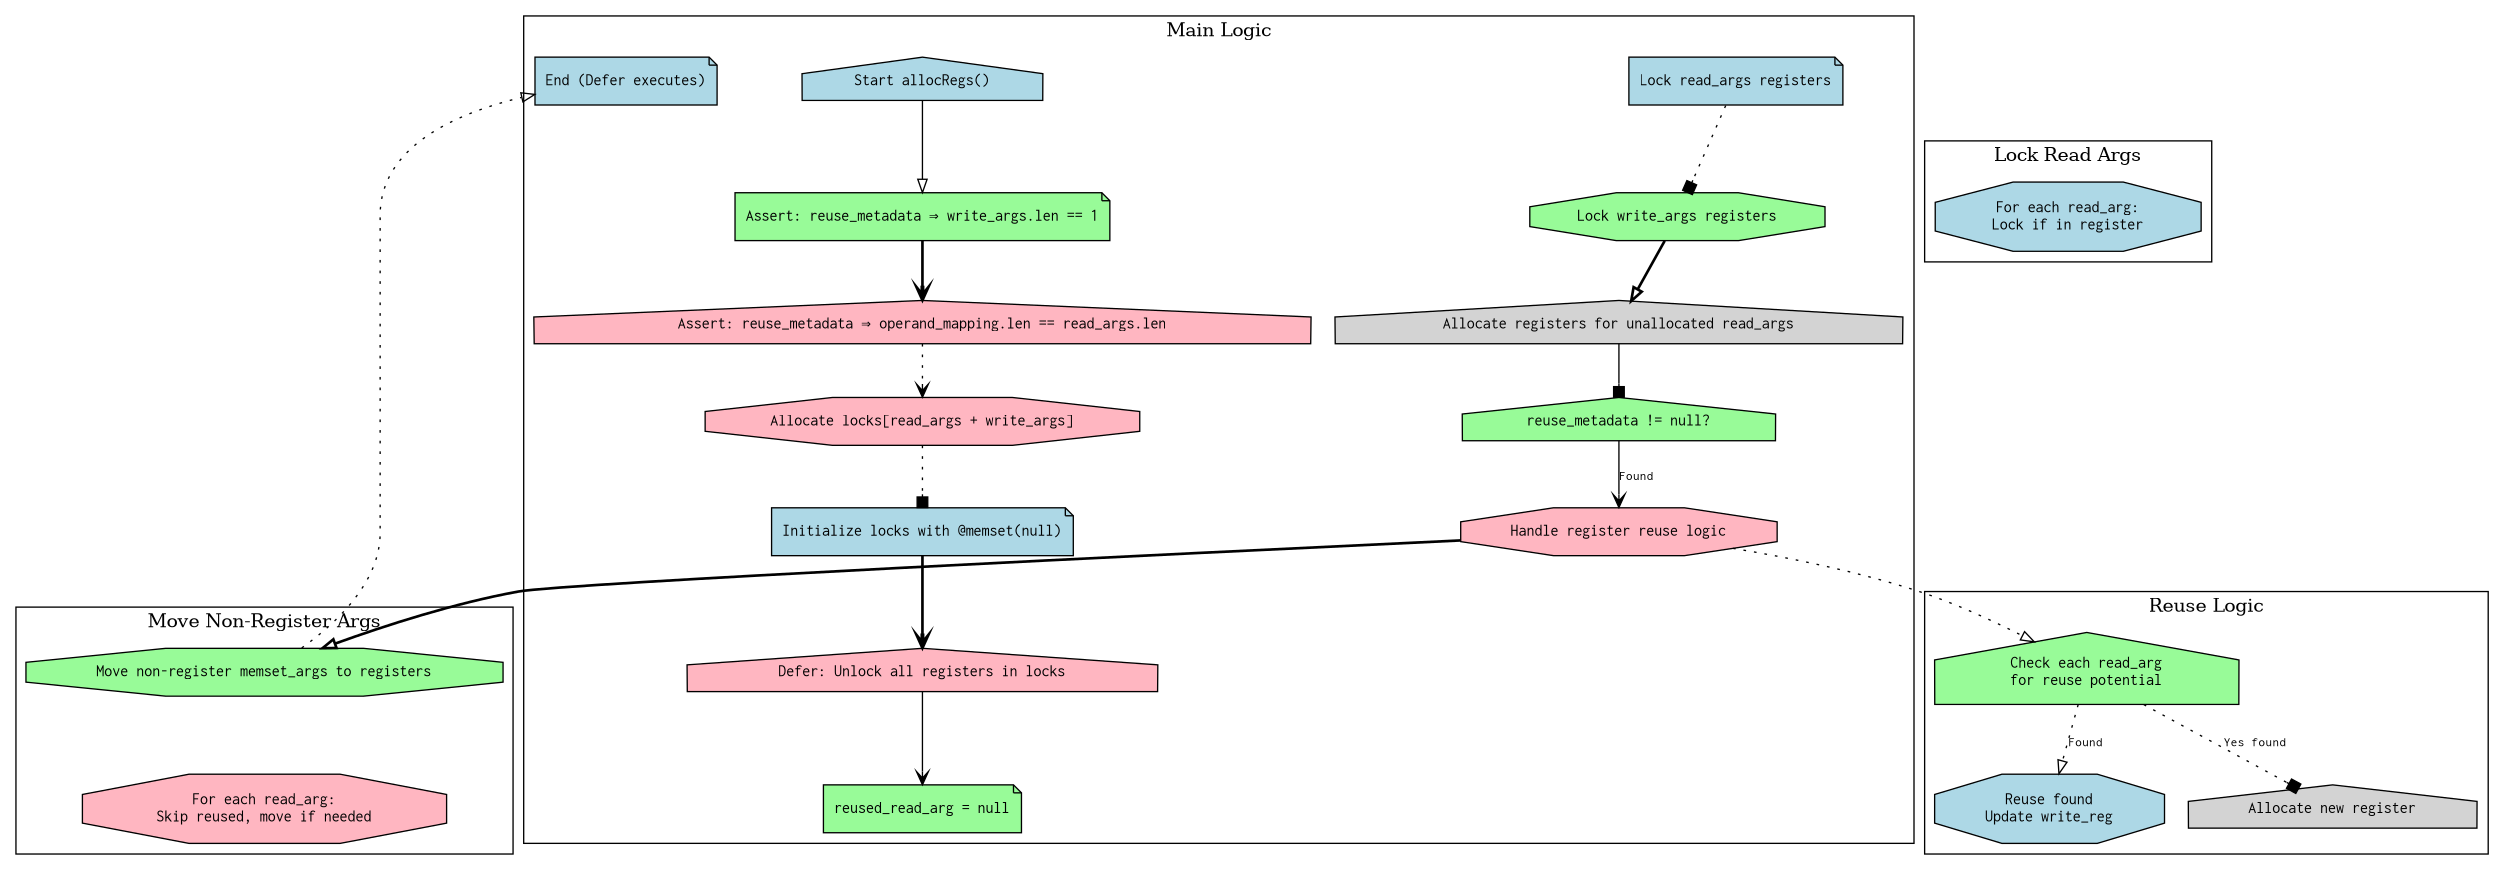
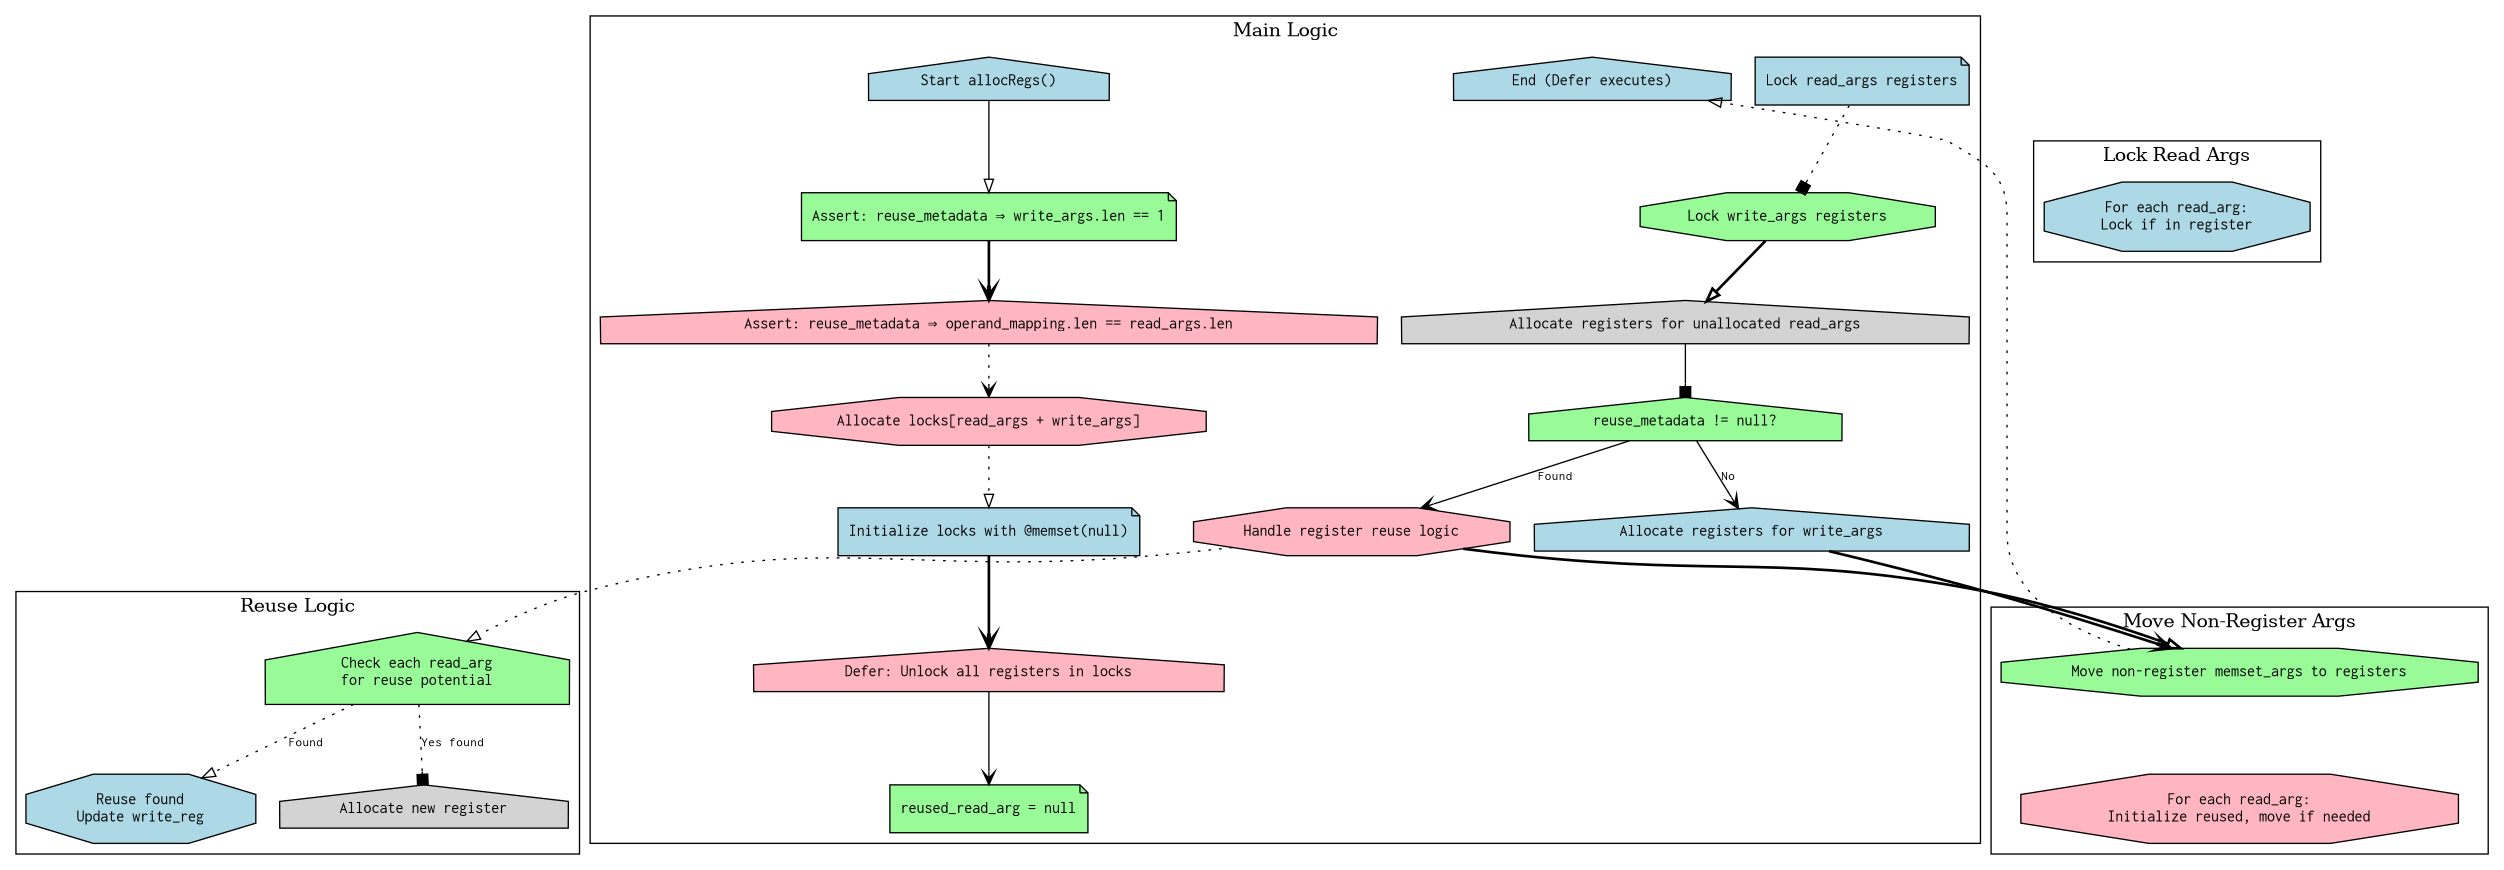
(626, 81) -> (1592, 81)
(922, 470) -> (989, 470)
none -> (1752, 532)
(265, 809) -> (2240, 809)
